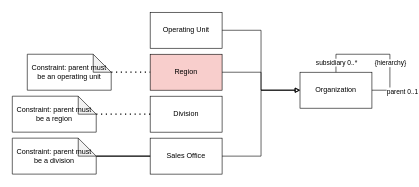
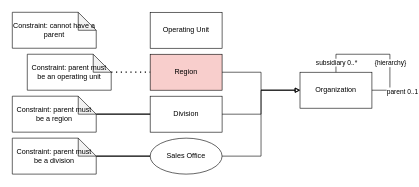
none -> (54, 30)
(261, 30) -> none
(123, 114) -> (123, 114)
none -> (240, 114)
(186, 156) -> (186, 156)
